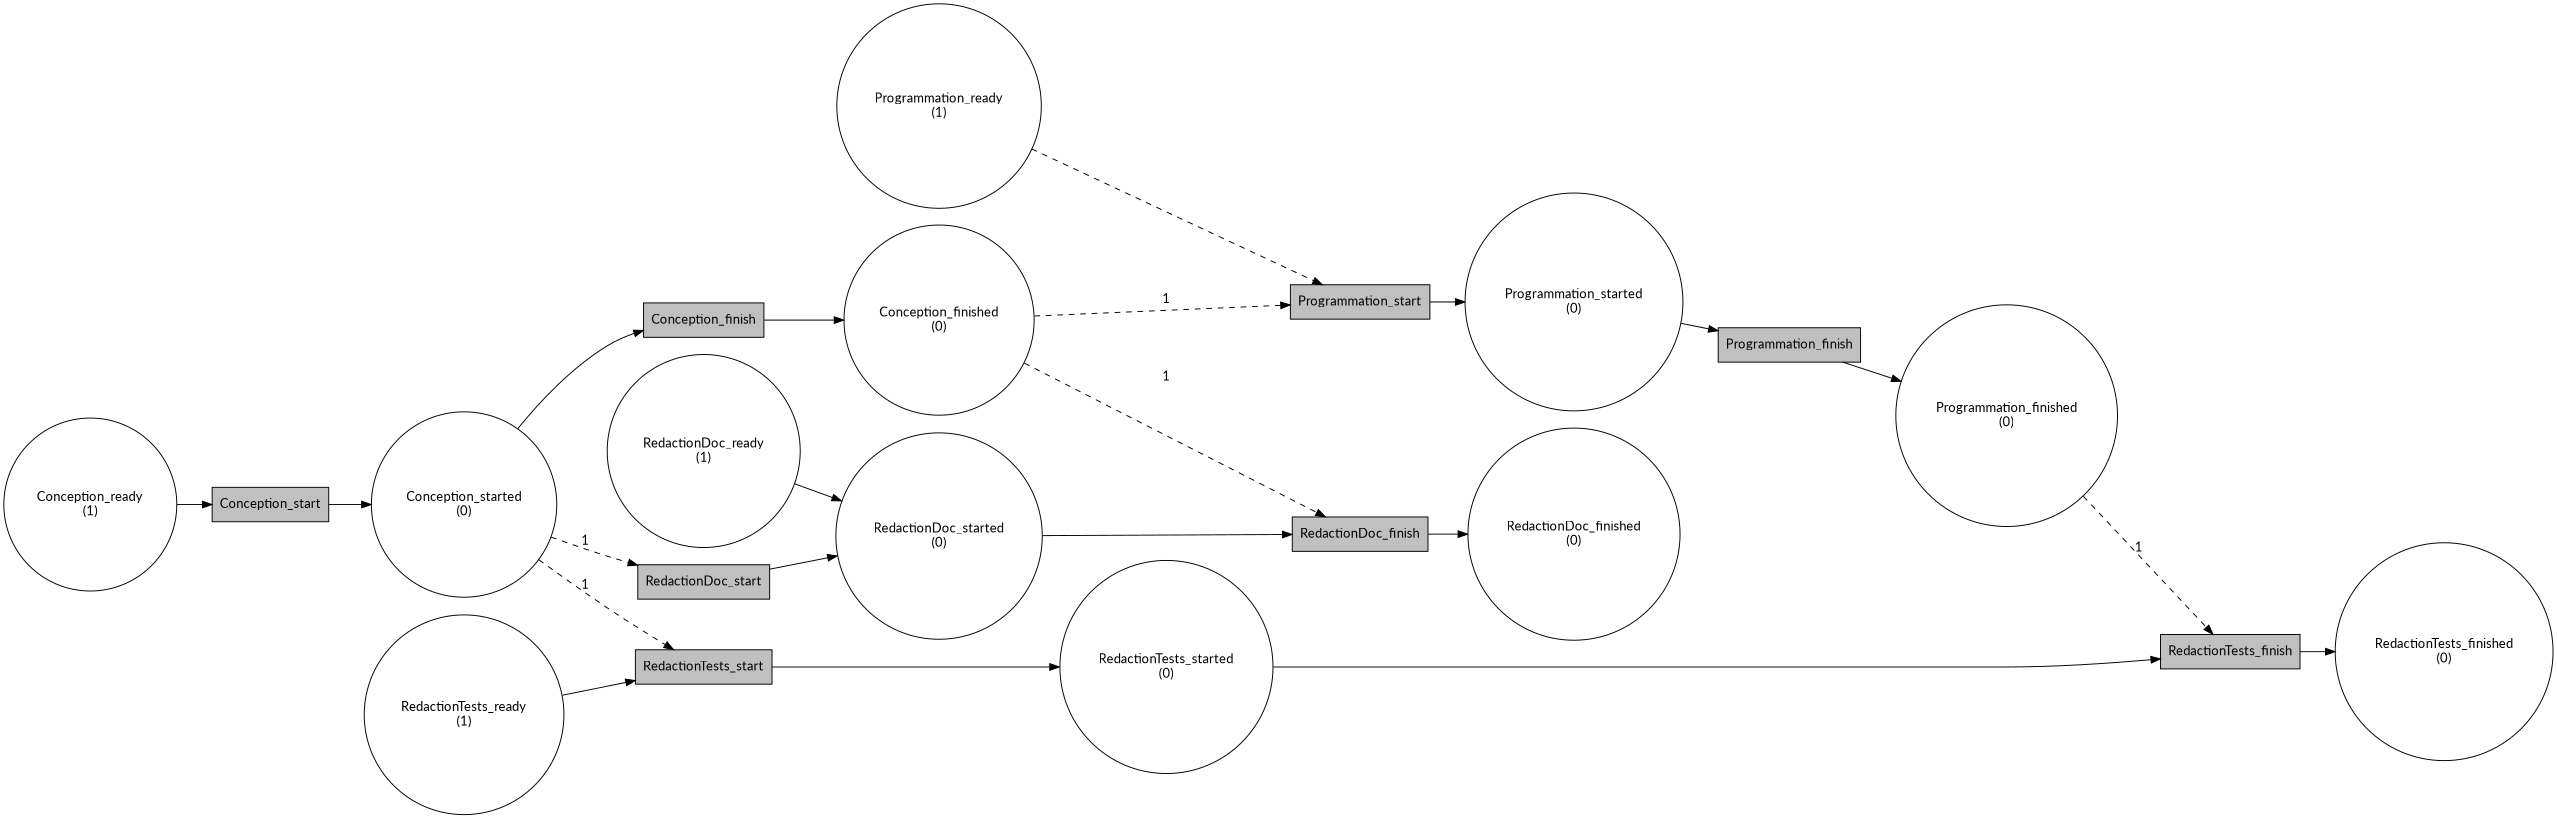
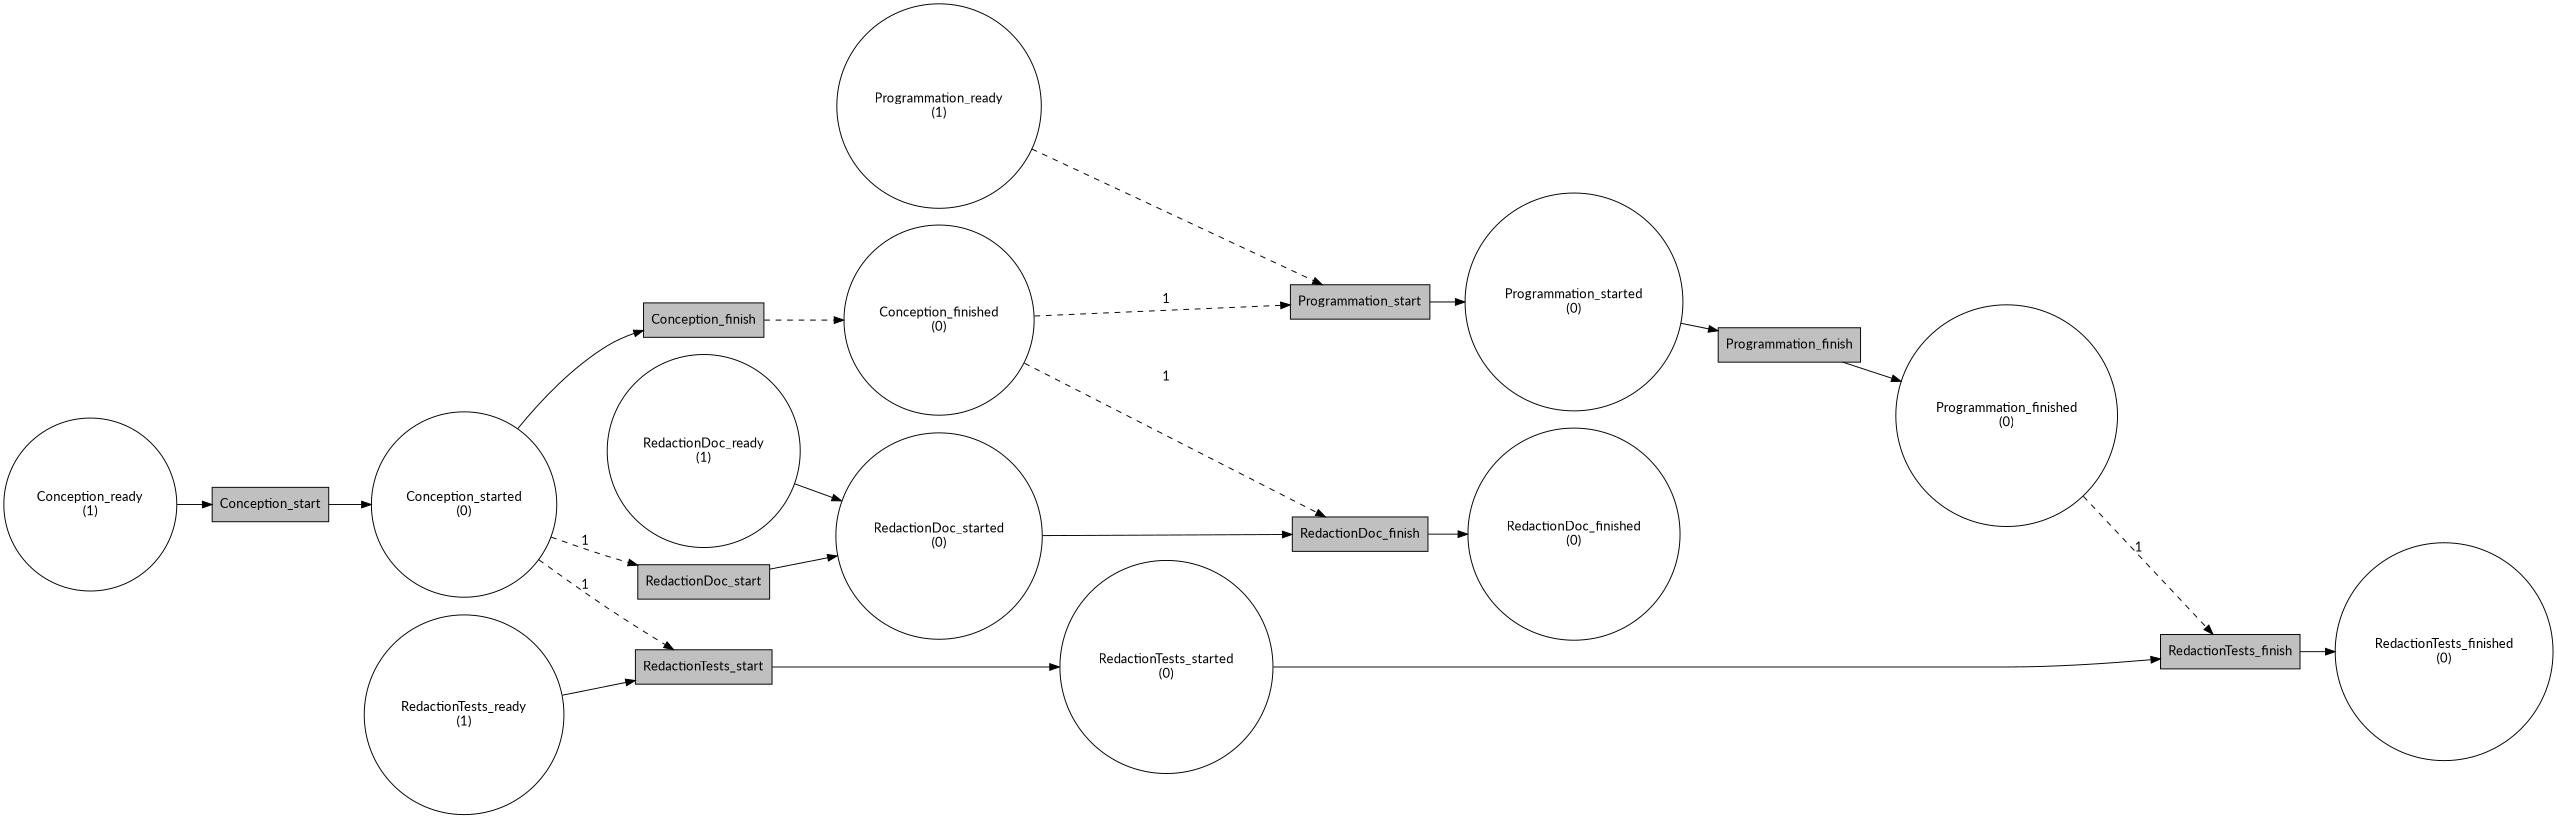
(799, 320) -> (799, 320)
